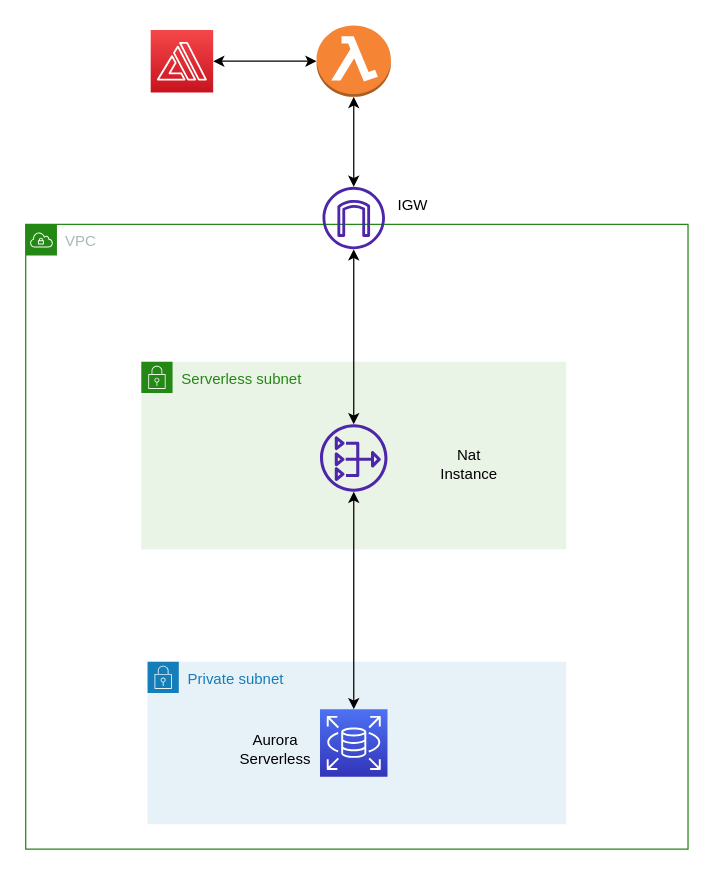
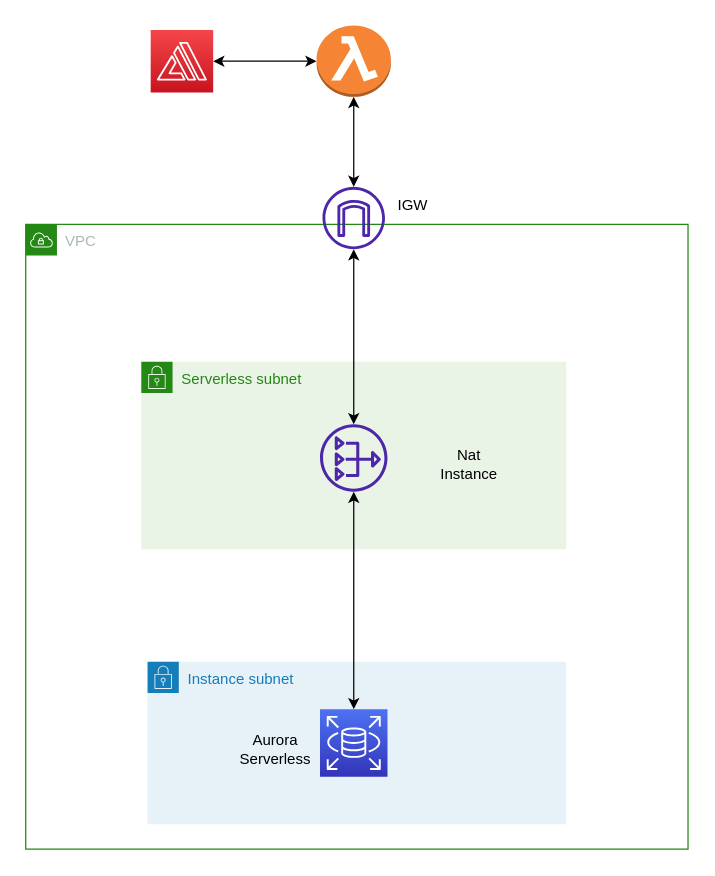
(243, 680) -> (249, 680)
